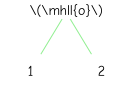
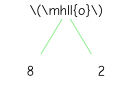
(31, 72) -> (31, 72)
